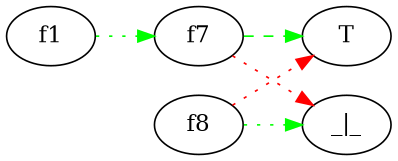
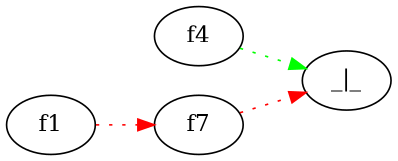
(117, 36) -> (117, 125)
(347, 36) -> none
(199, 125) -> (199, 36)
